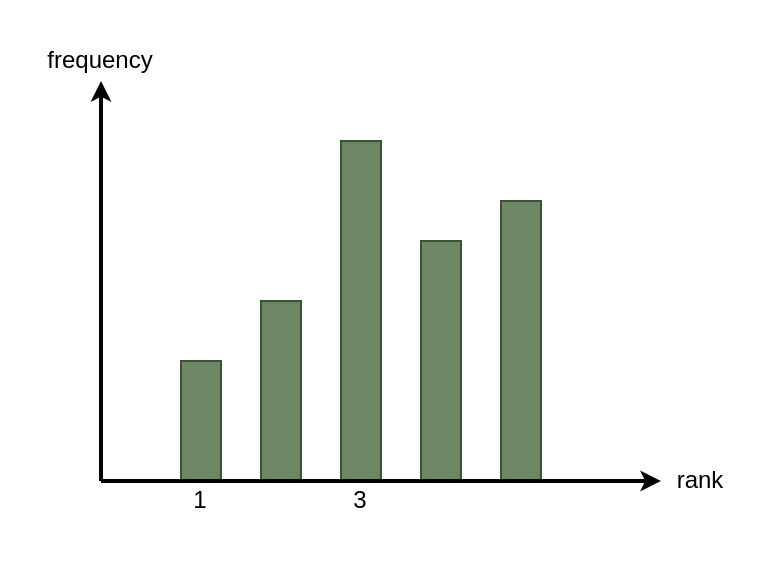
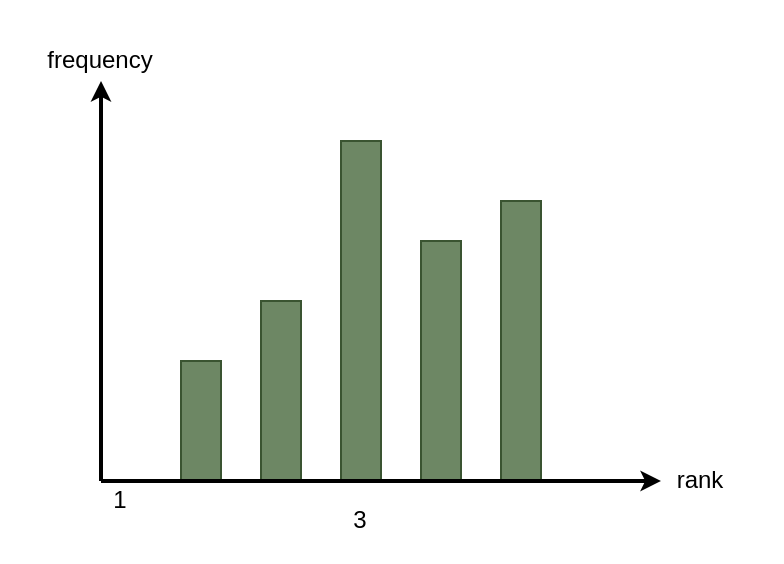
(201, 501) -> (121, 501)
(361, 501) -> (361, 521)
